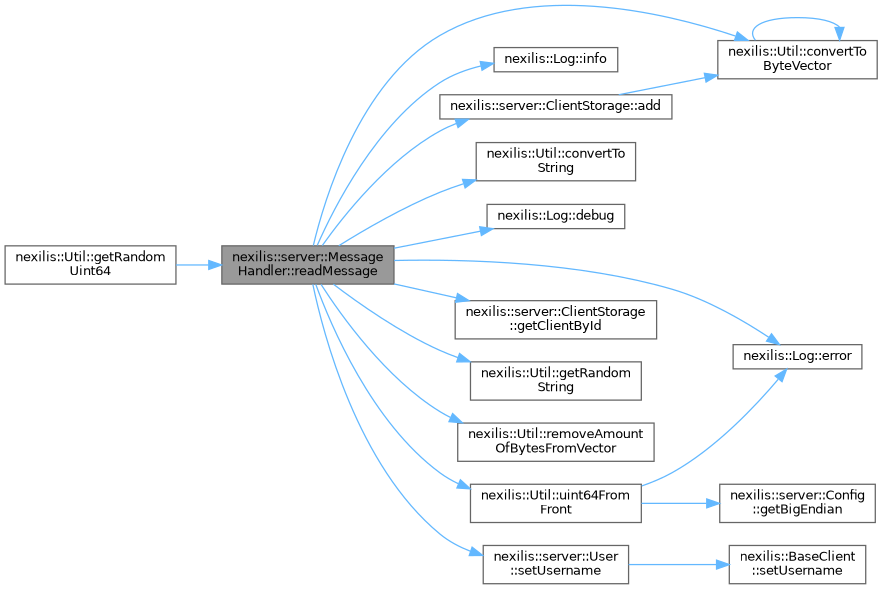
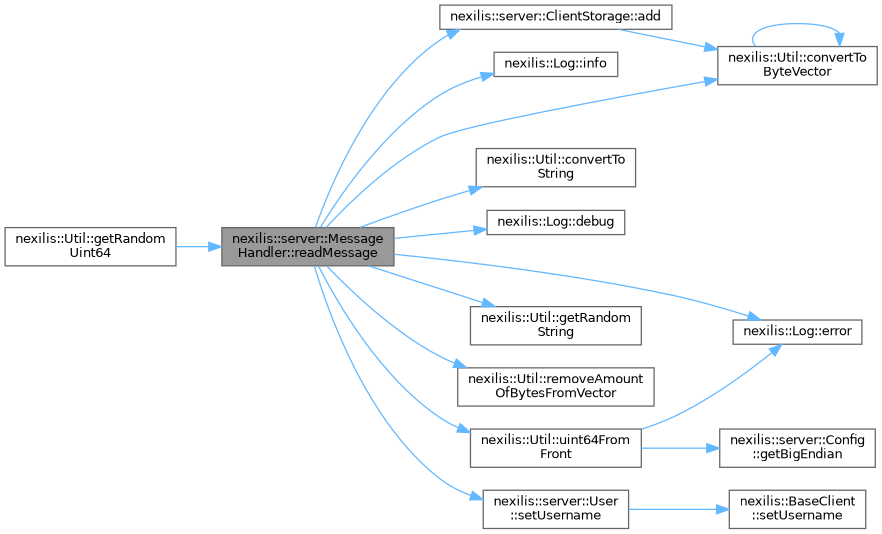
(556, 320) -> none
